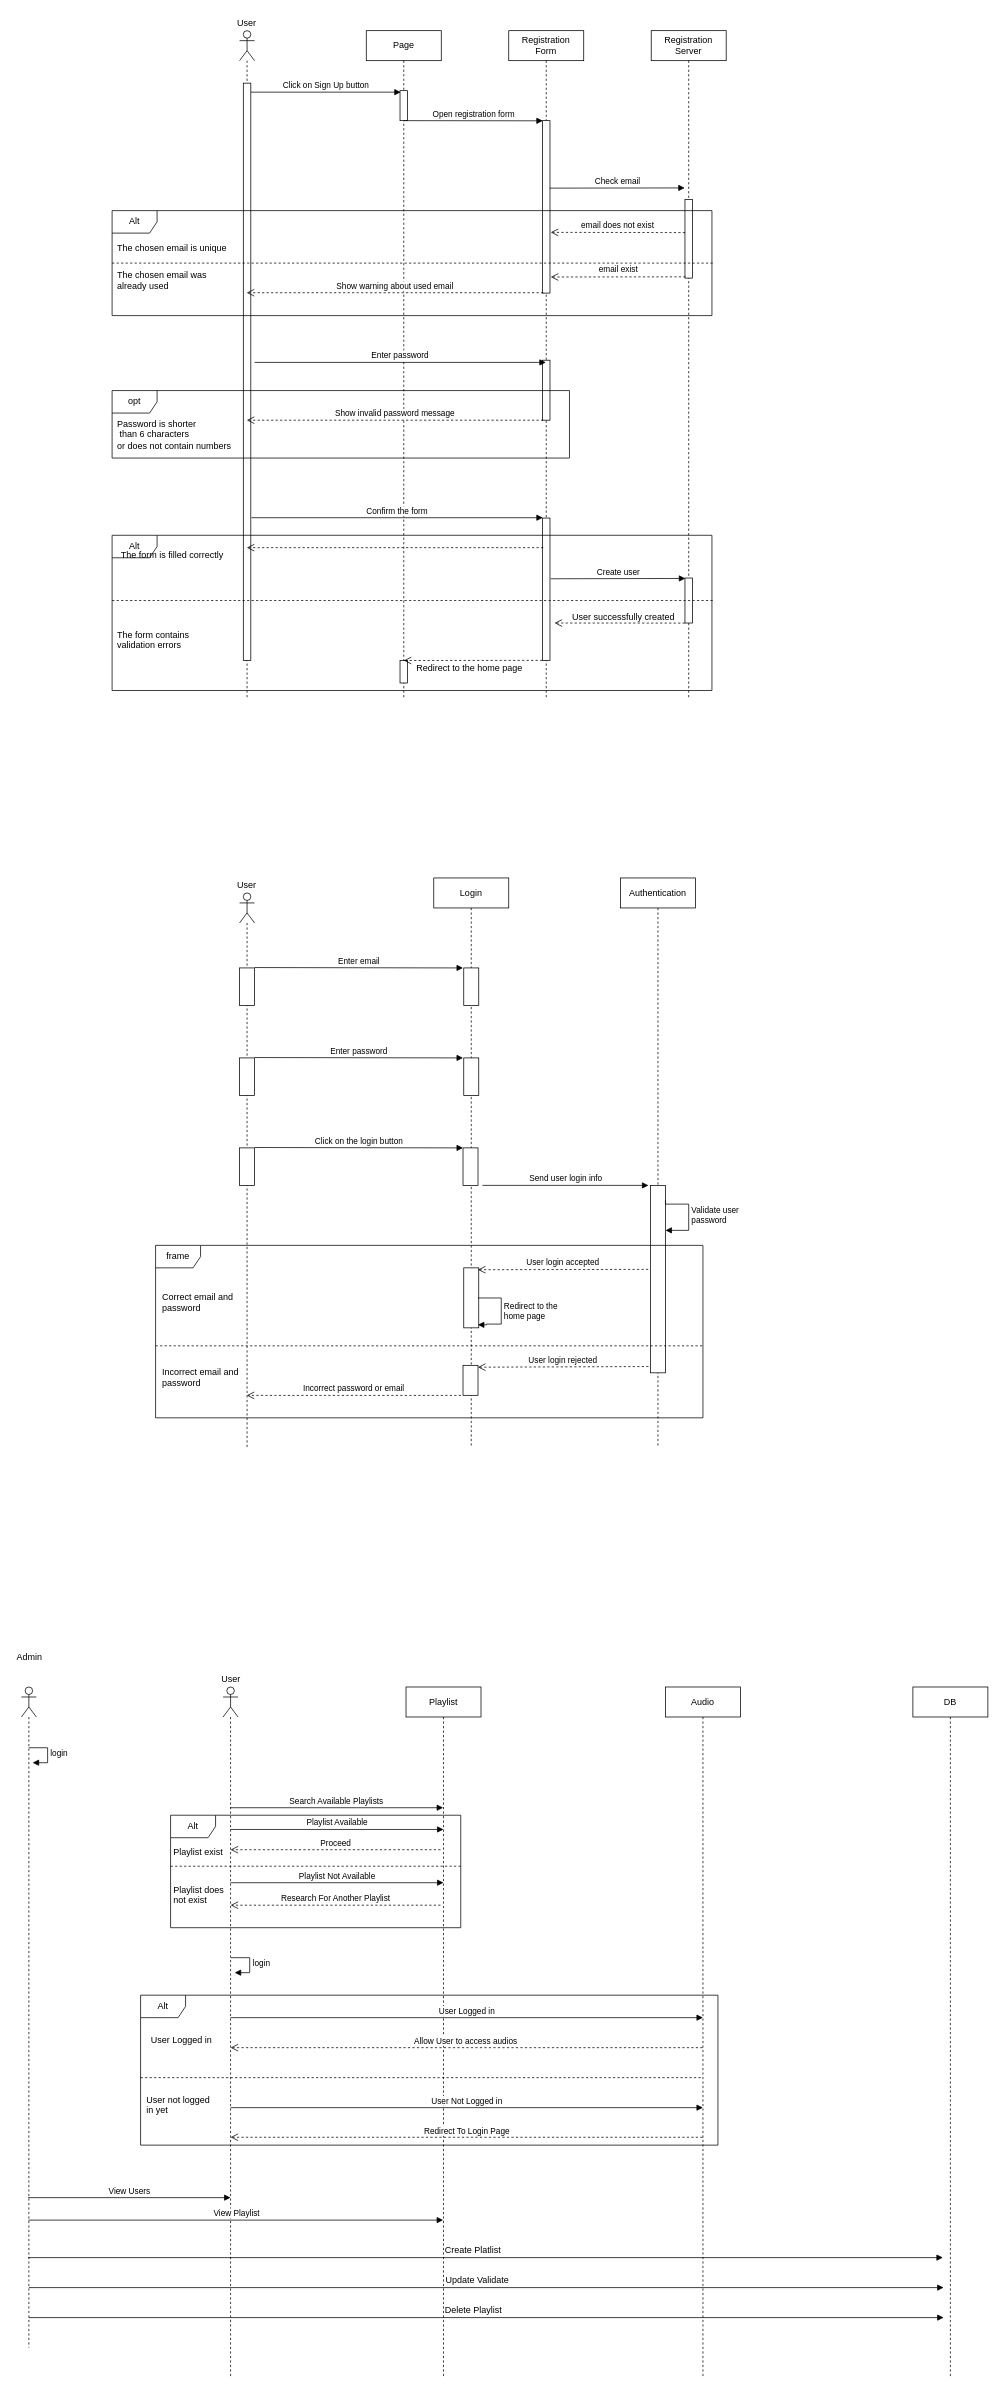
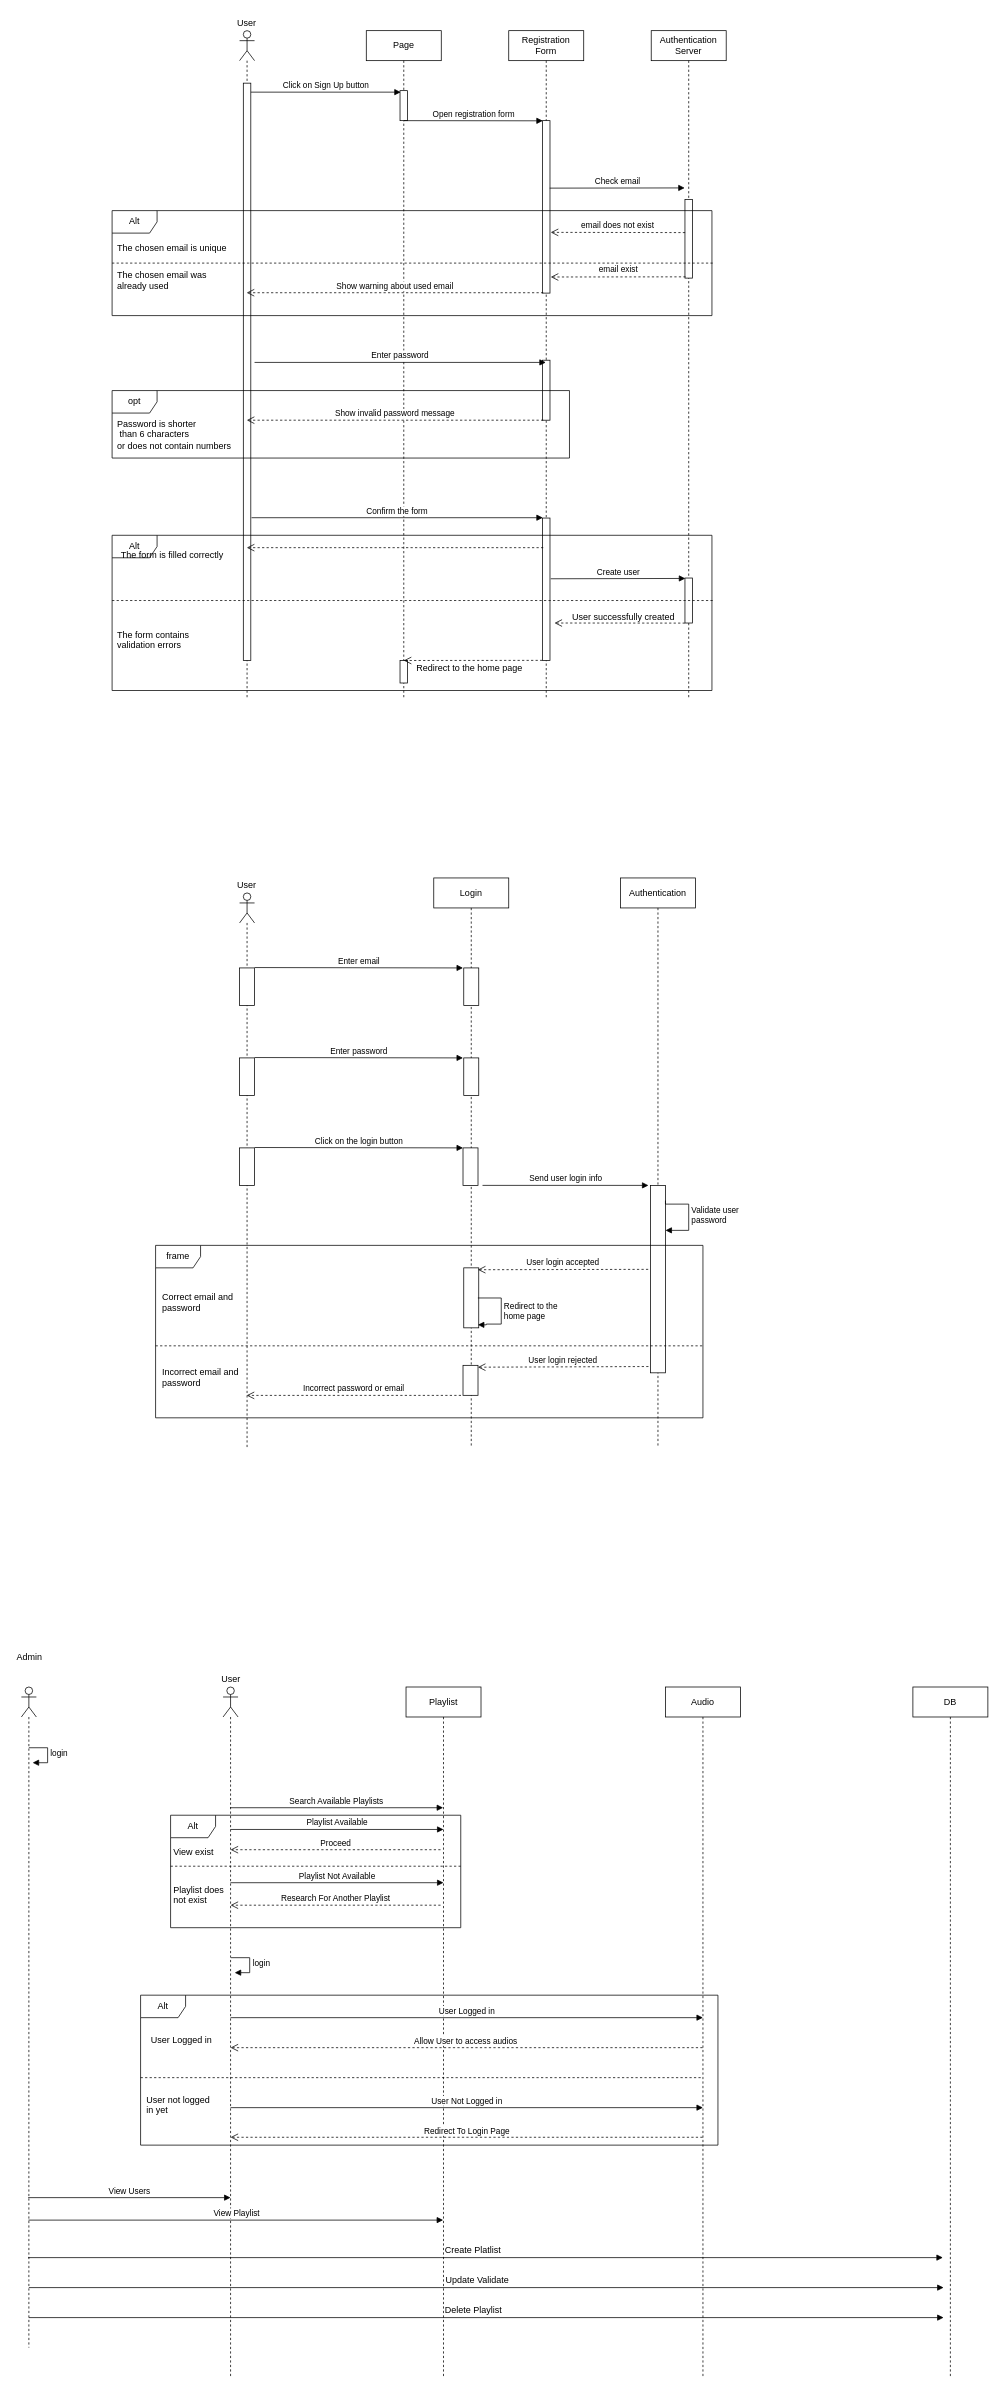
(689, 45) -> (689, 45)
(203, 1853) -> (195, 1853)
